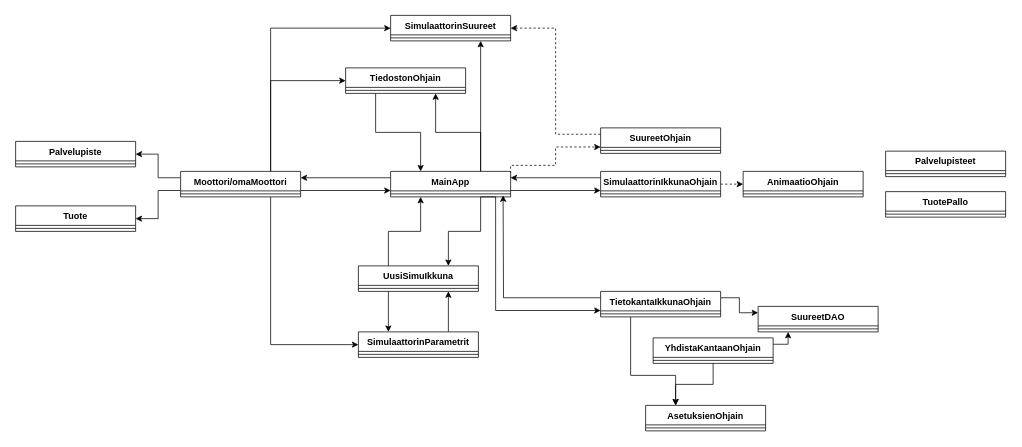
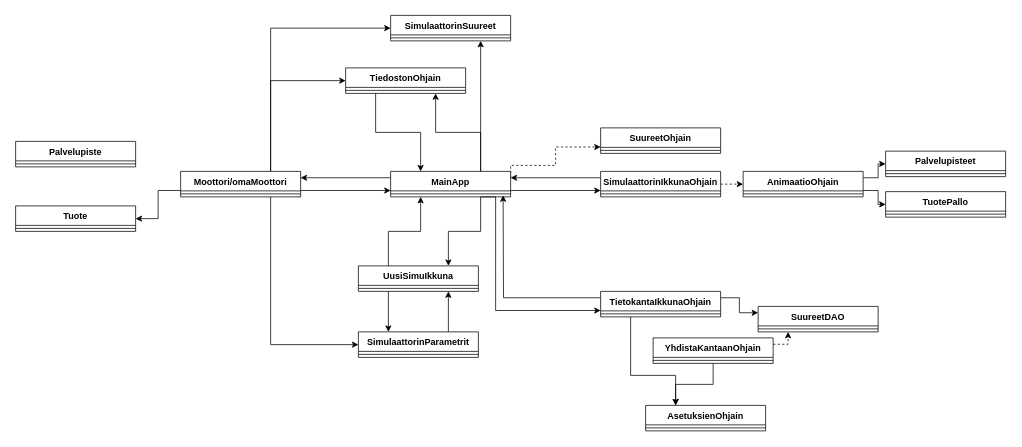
(555, 103) -> none
(168, 178) -> none
none -> (878, 178)
none -> (871, 191)
(784, 344) -> (784, 344)
